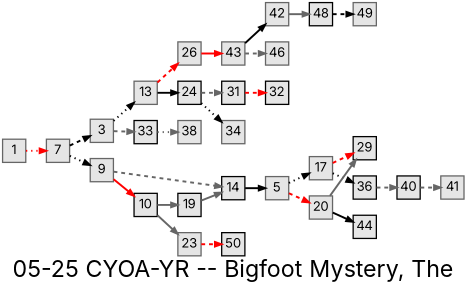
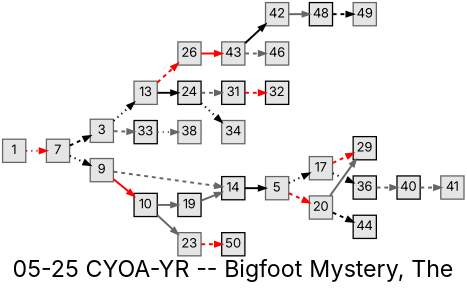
(340, 216) -> (340, 216)
